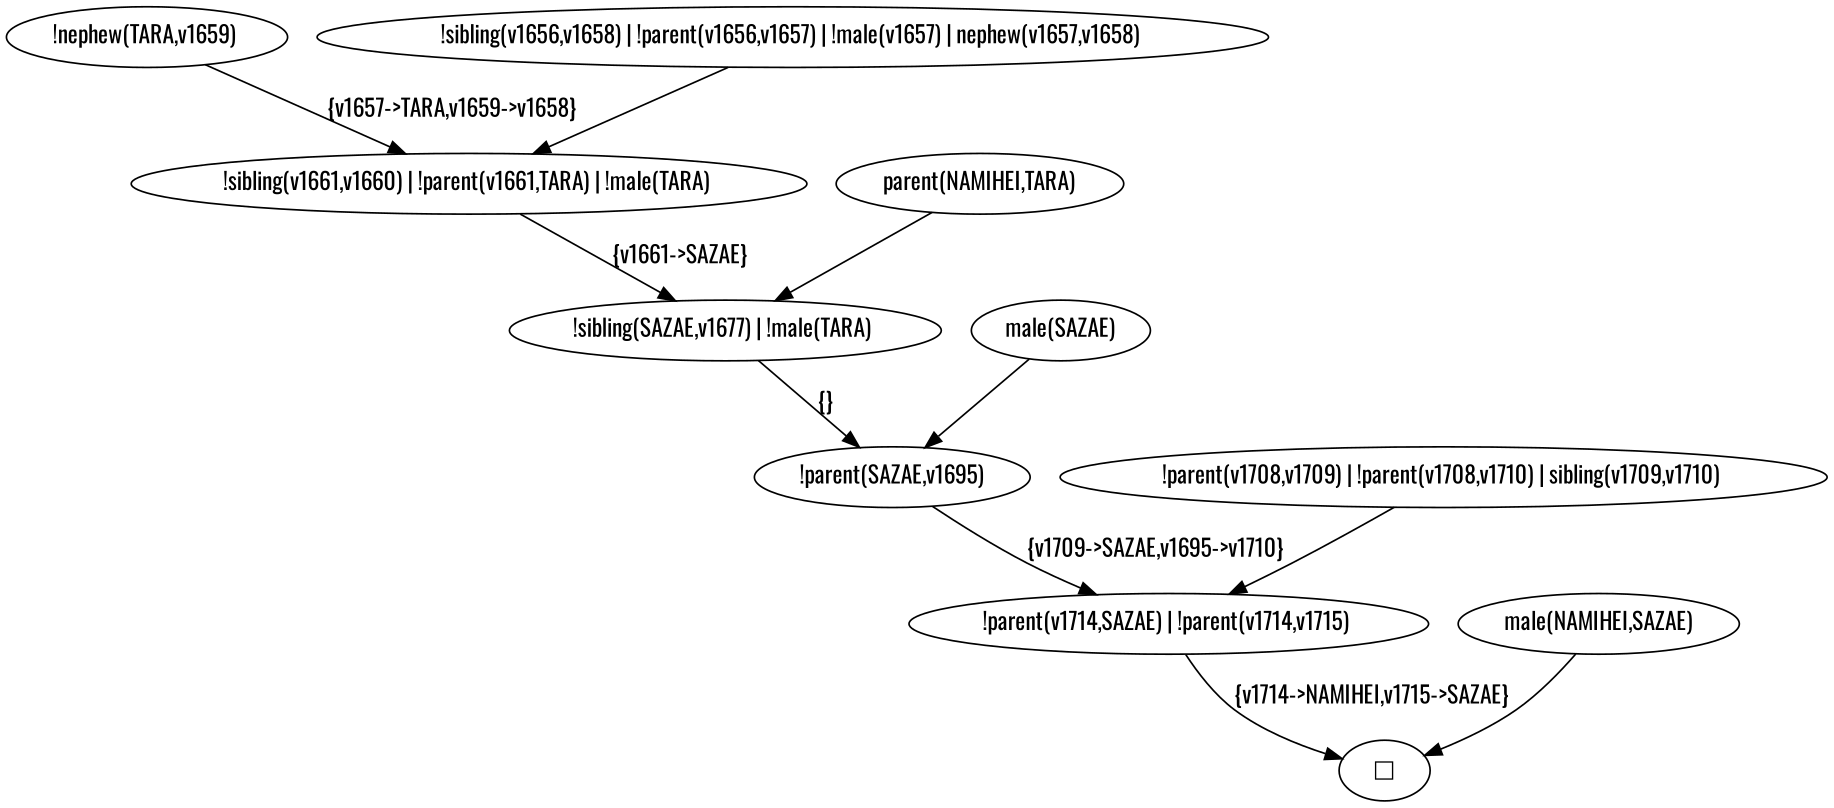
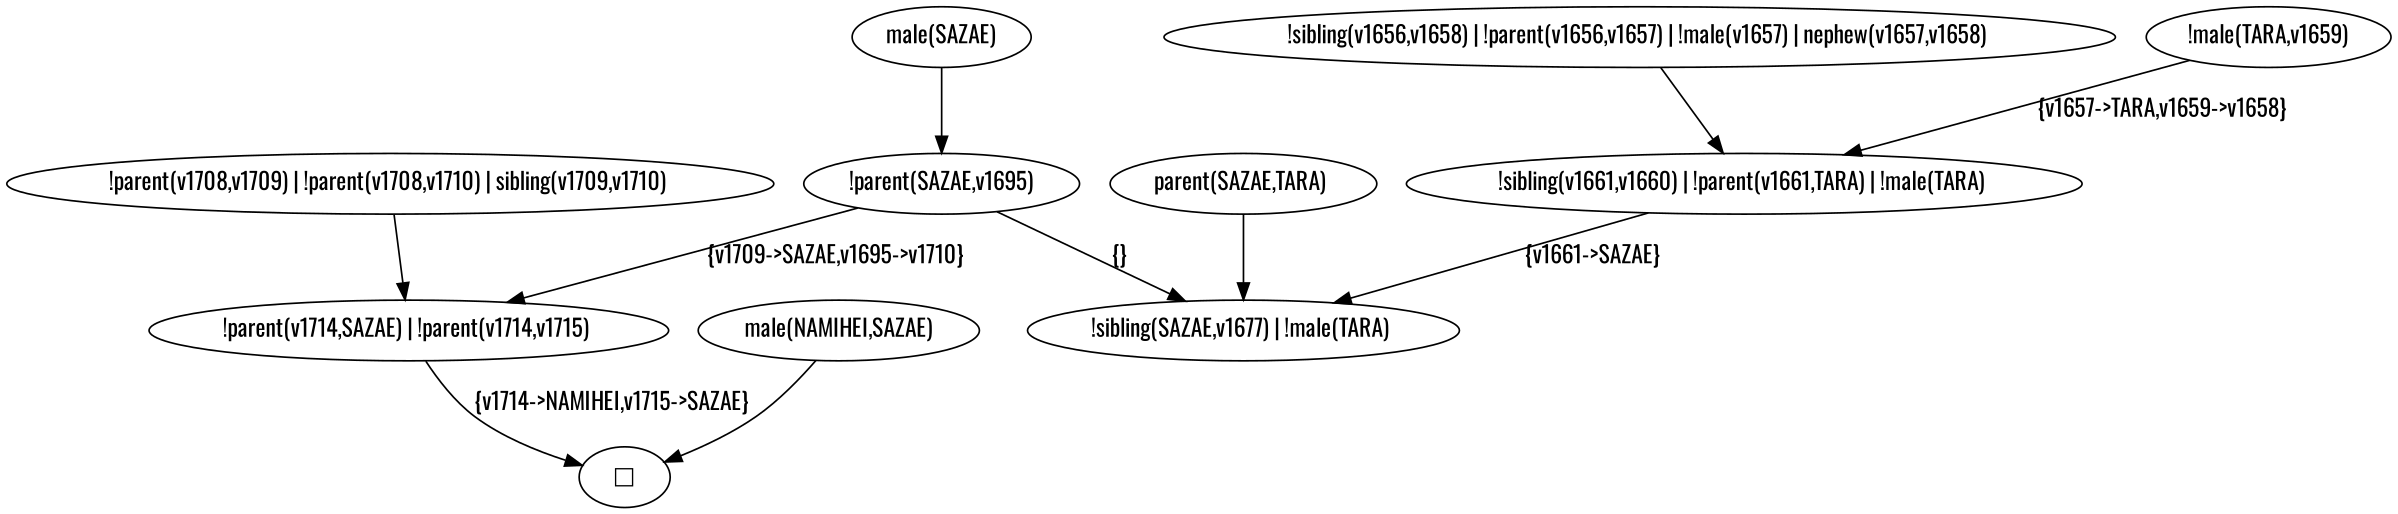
(147, 37) -> (2269, 37)
(980, 184) -> (1243, 184)
(802, 398) -> (1084, 253)
